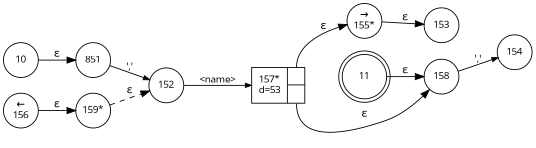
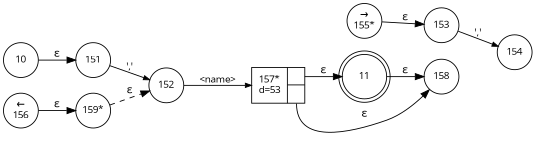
(311, 41) -> (319, 77)
(93, 60) -> (93, 60)
(475, 65) -> (475, 38)
